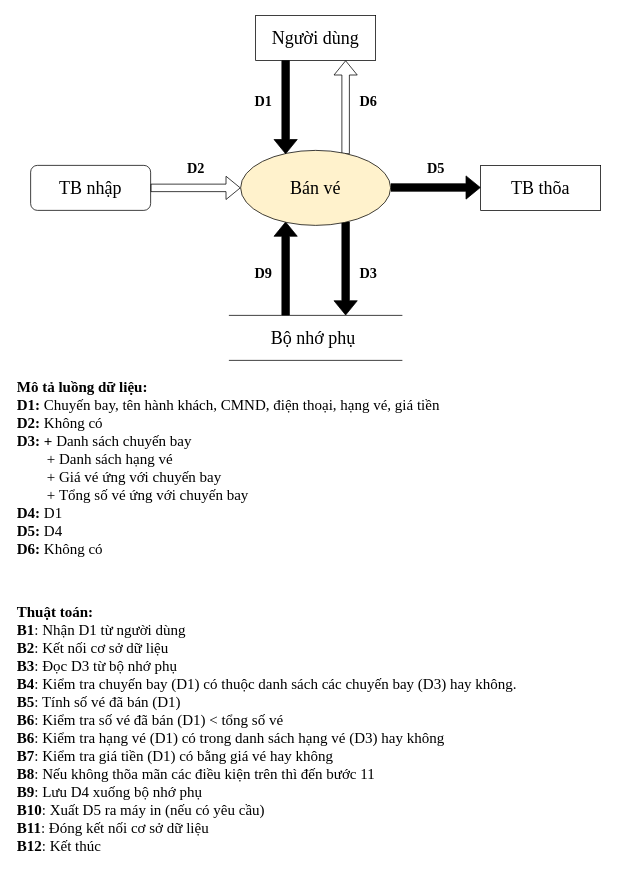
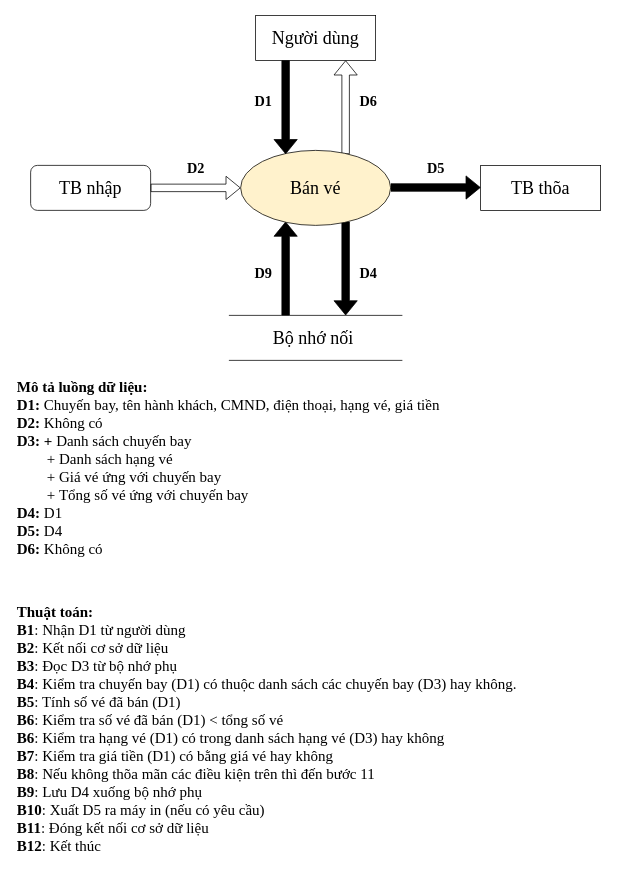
(368, 274) -> (368, 274)
(315, 338) -> (315, 338)
